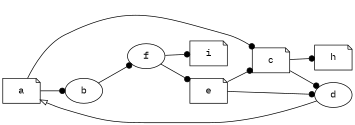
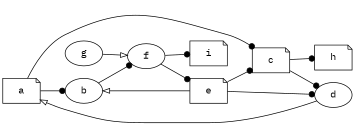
none -> (84, 53)
none -> (150, 91)
